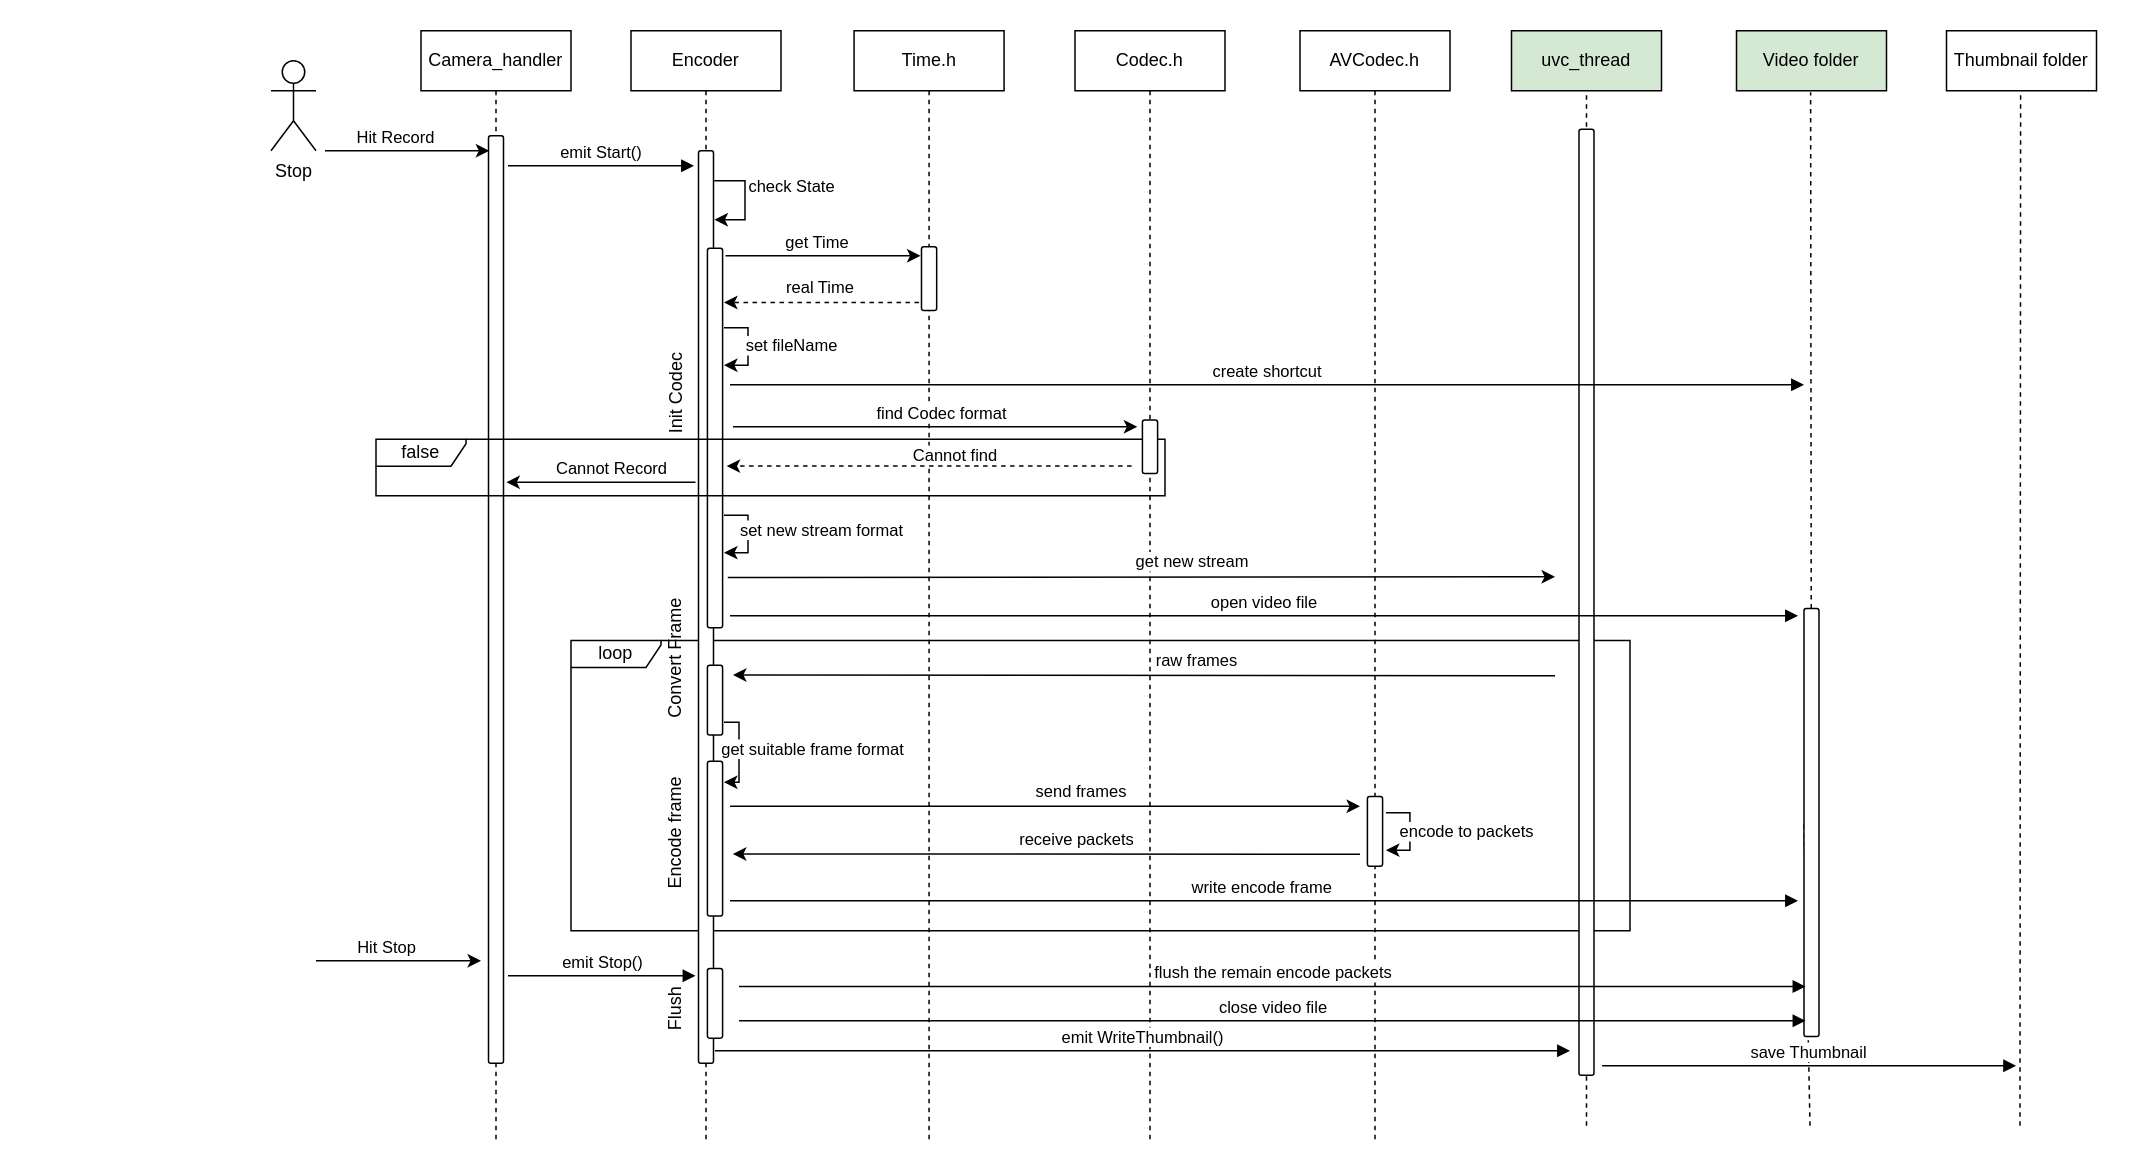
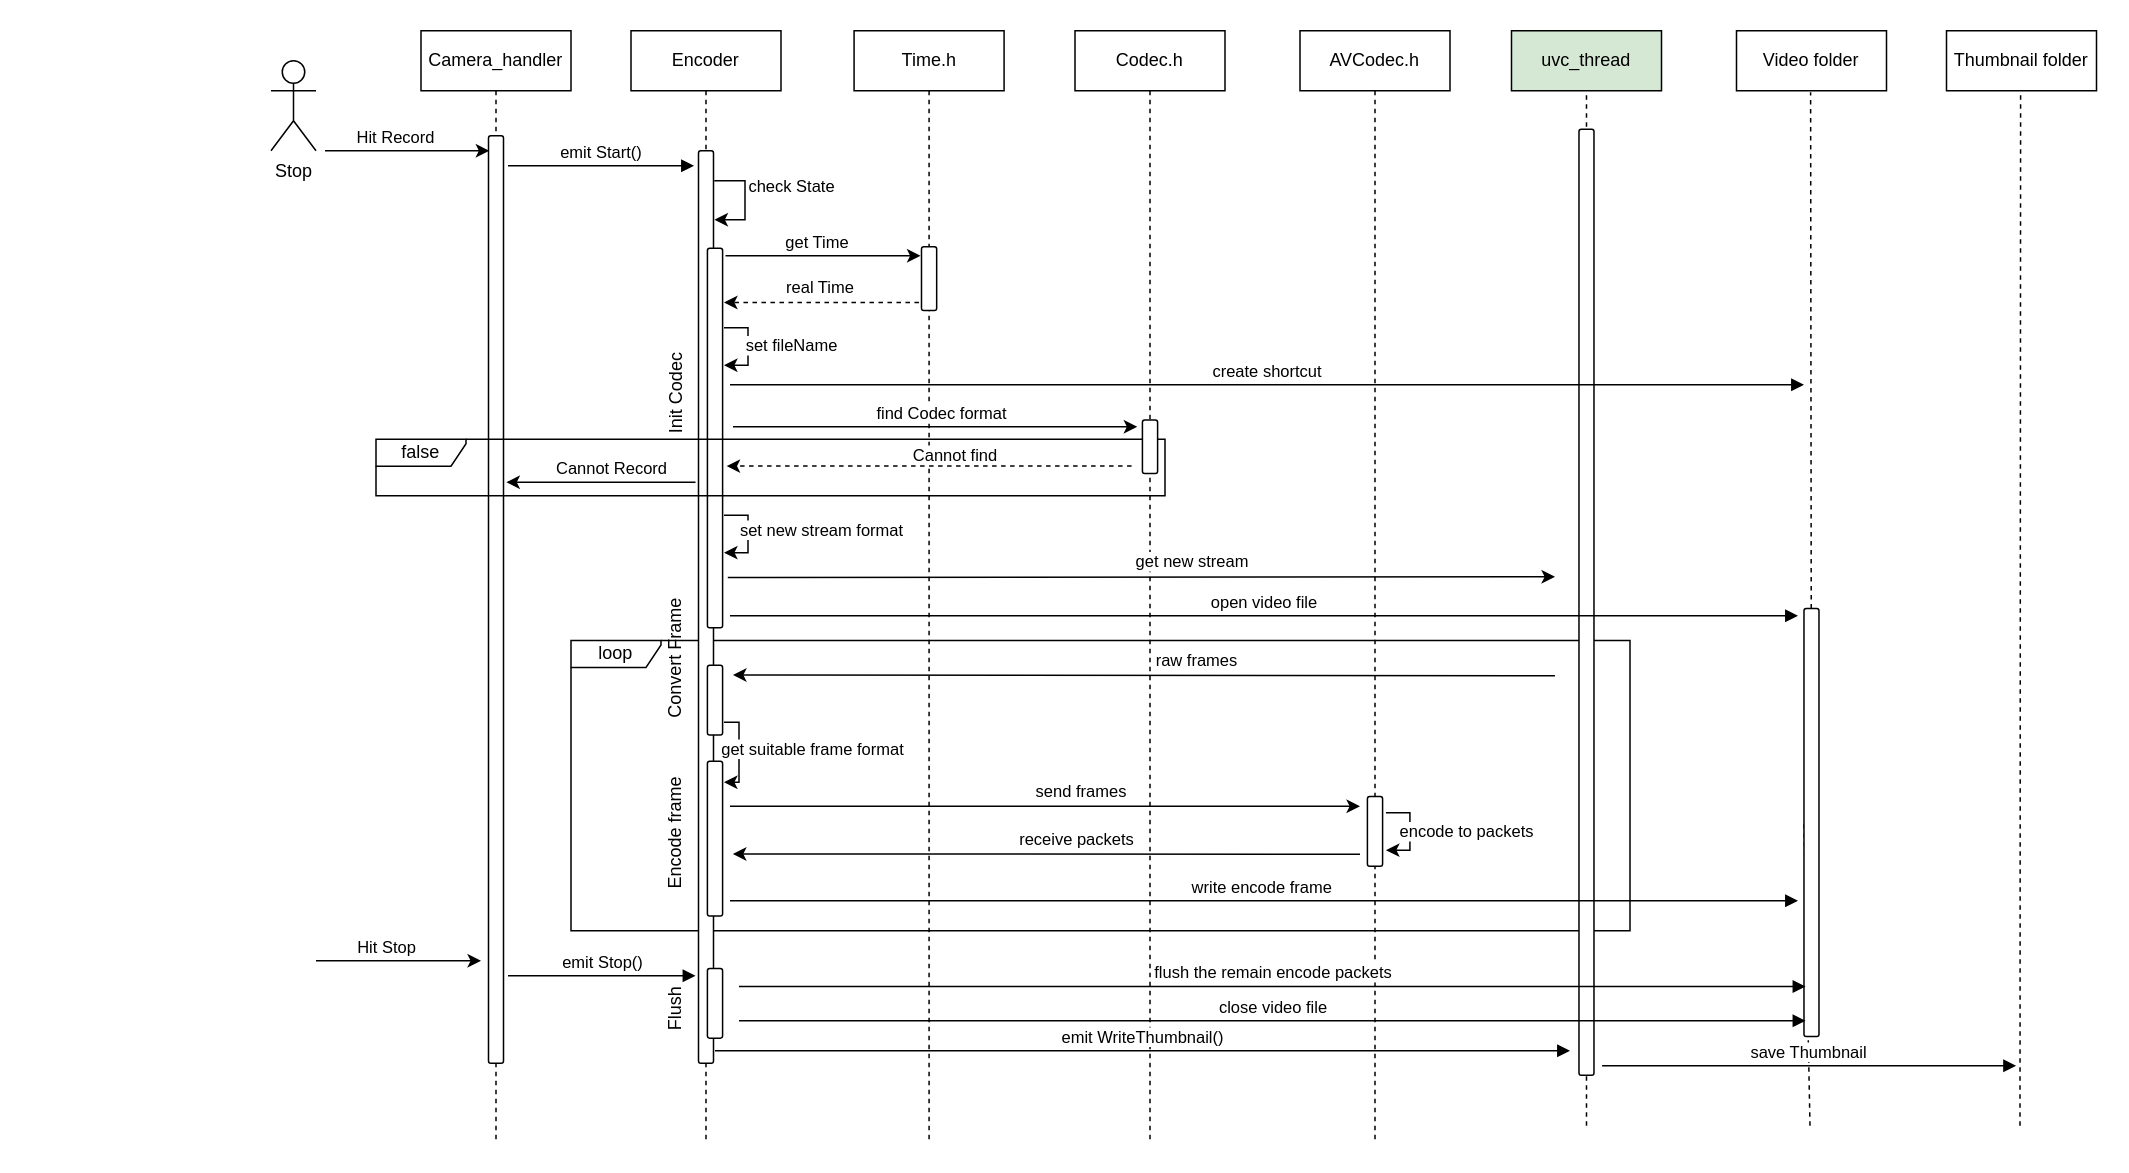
(1811, 61) -> (1811, 61)
